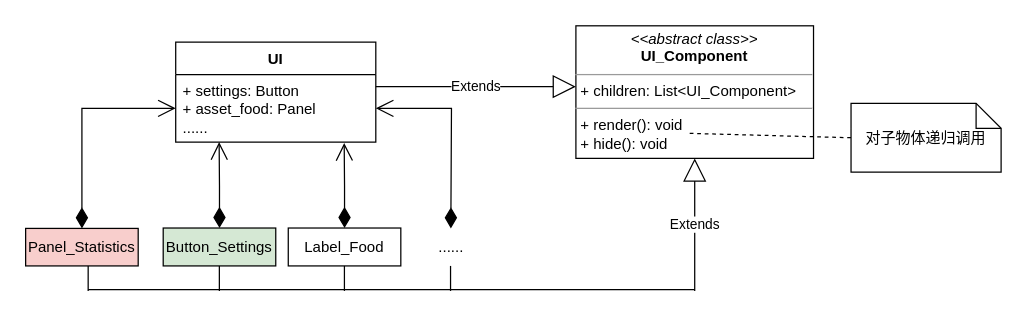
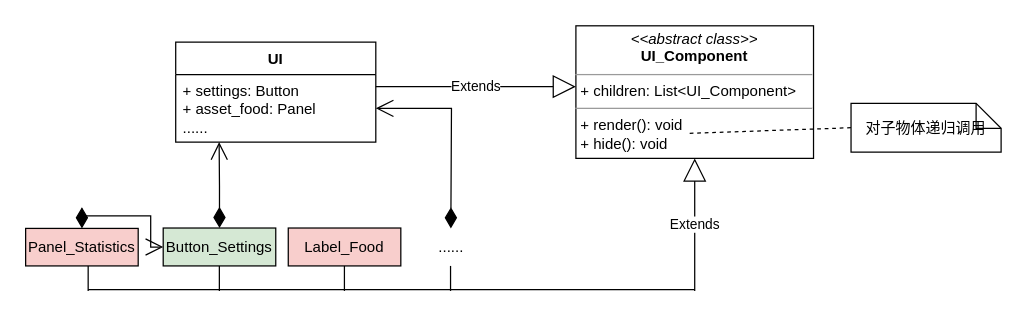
(82, 113) -> (137, 216)
(926, 138) -> (926, 128)
(344, 177) -> none
(344, 247) -> (344, 247)
